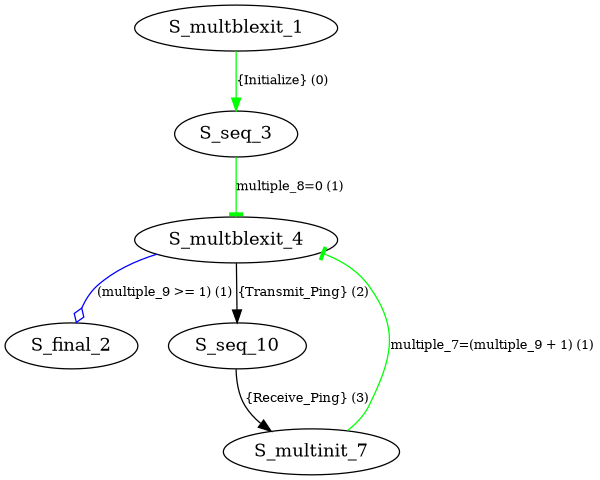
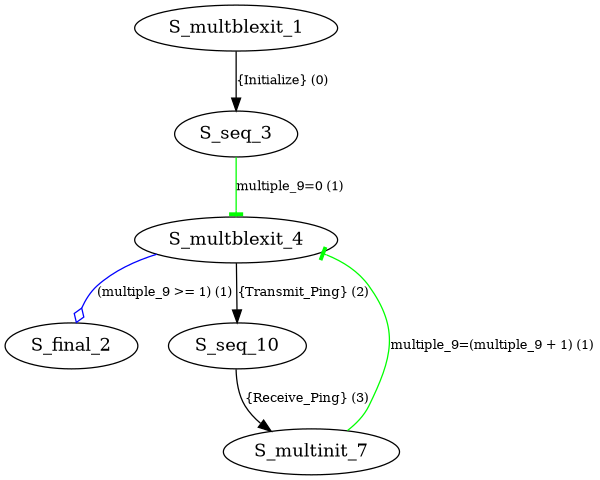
(236, 75) -> (236, 75)
(290, 187) -> (290, 187)
(493, 346) -> (493, 346)
